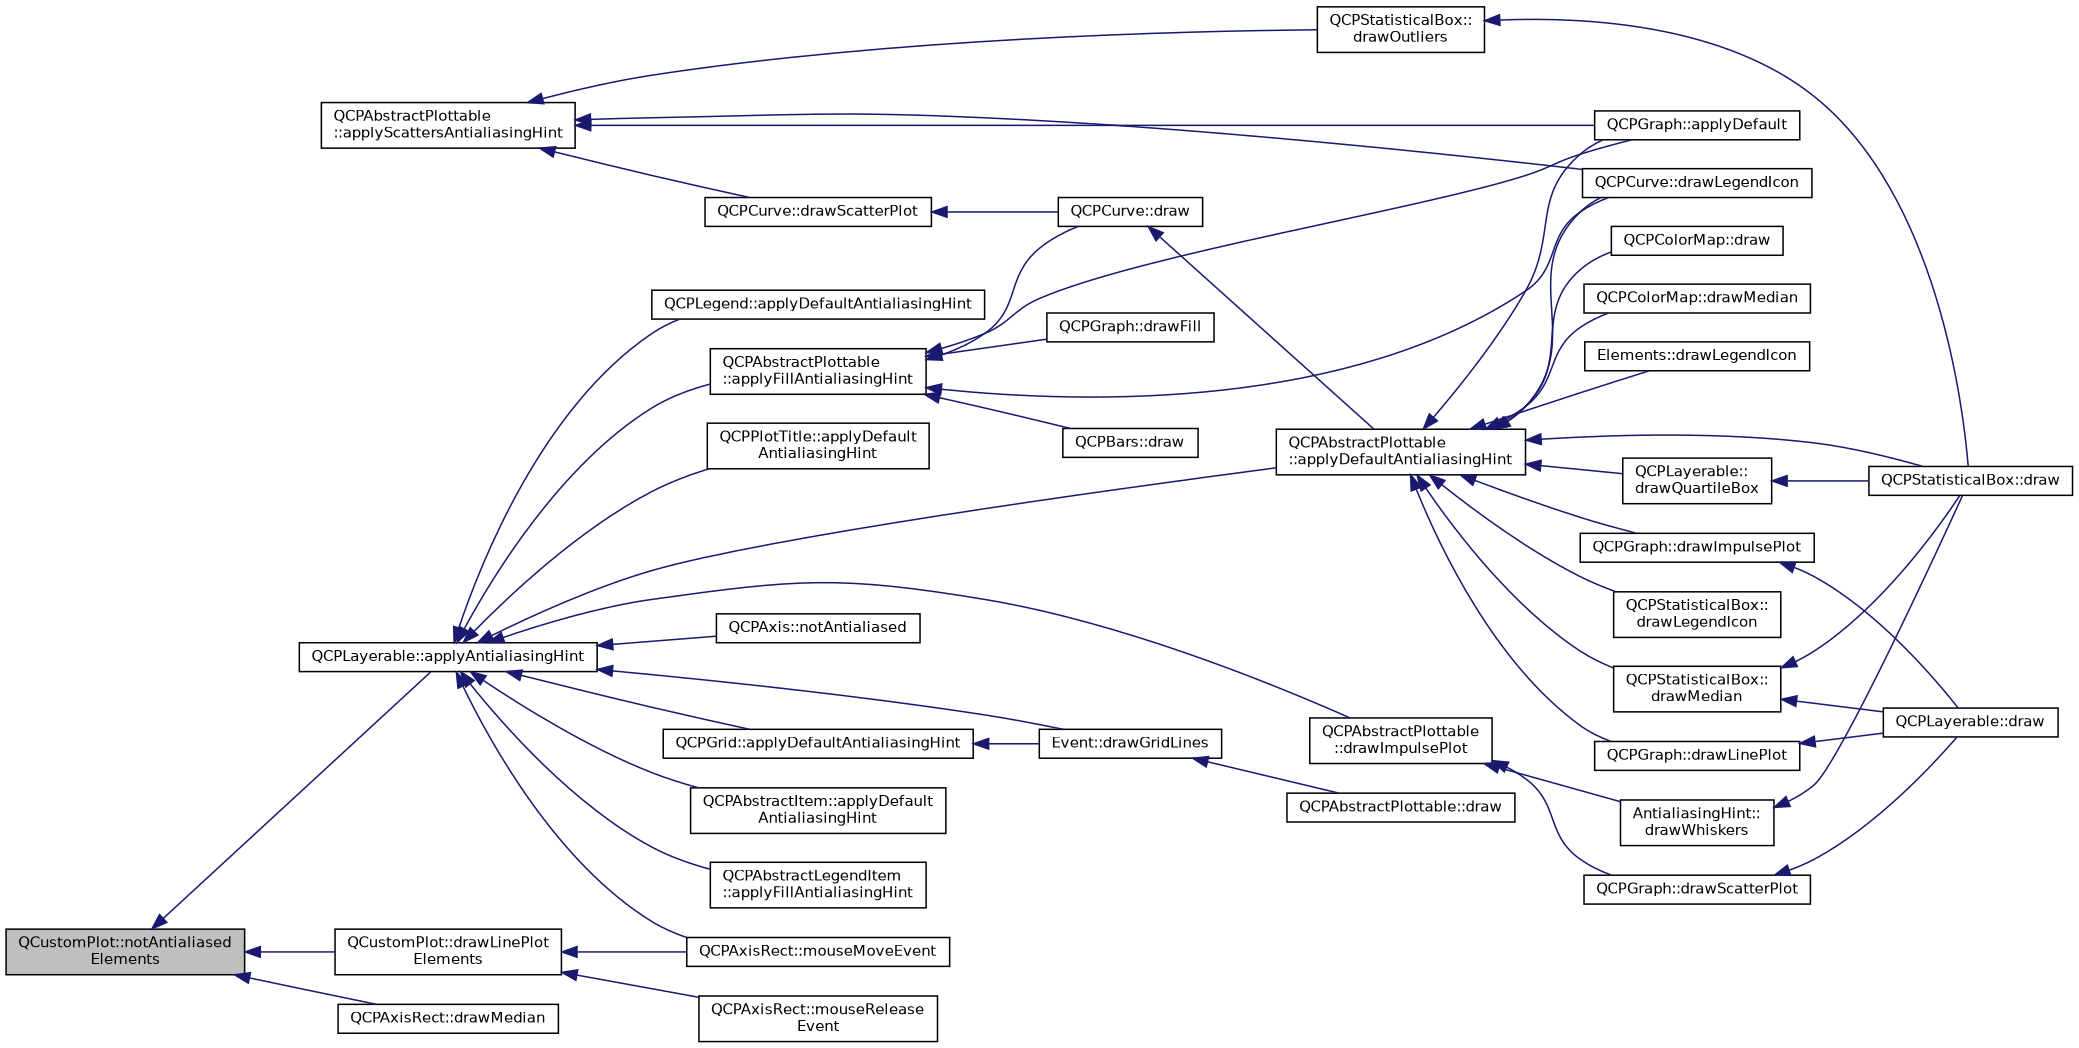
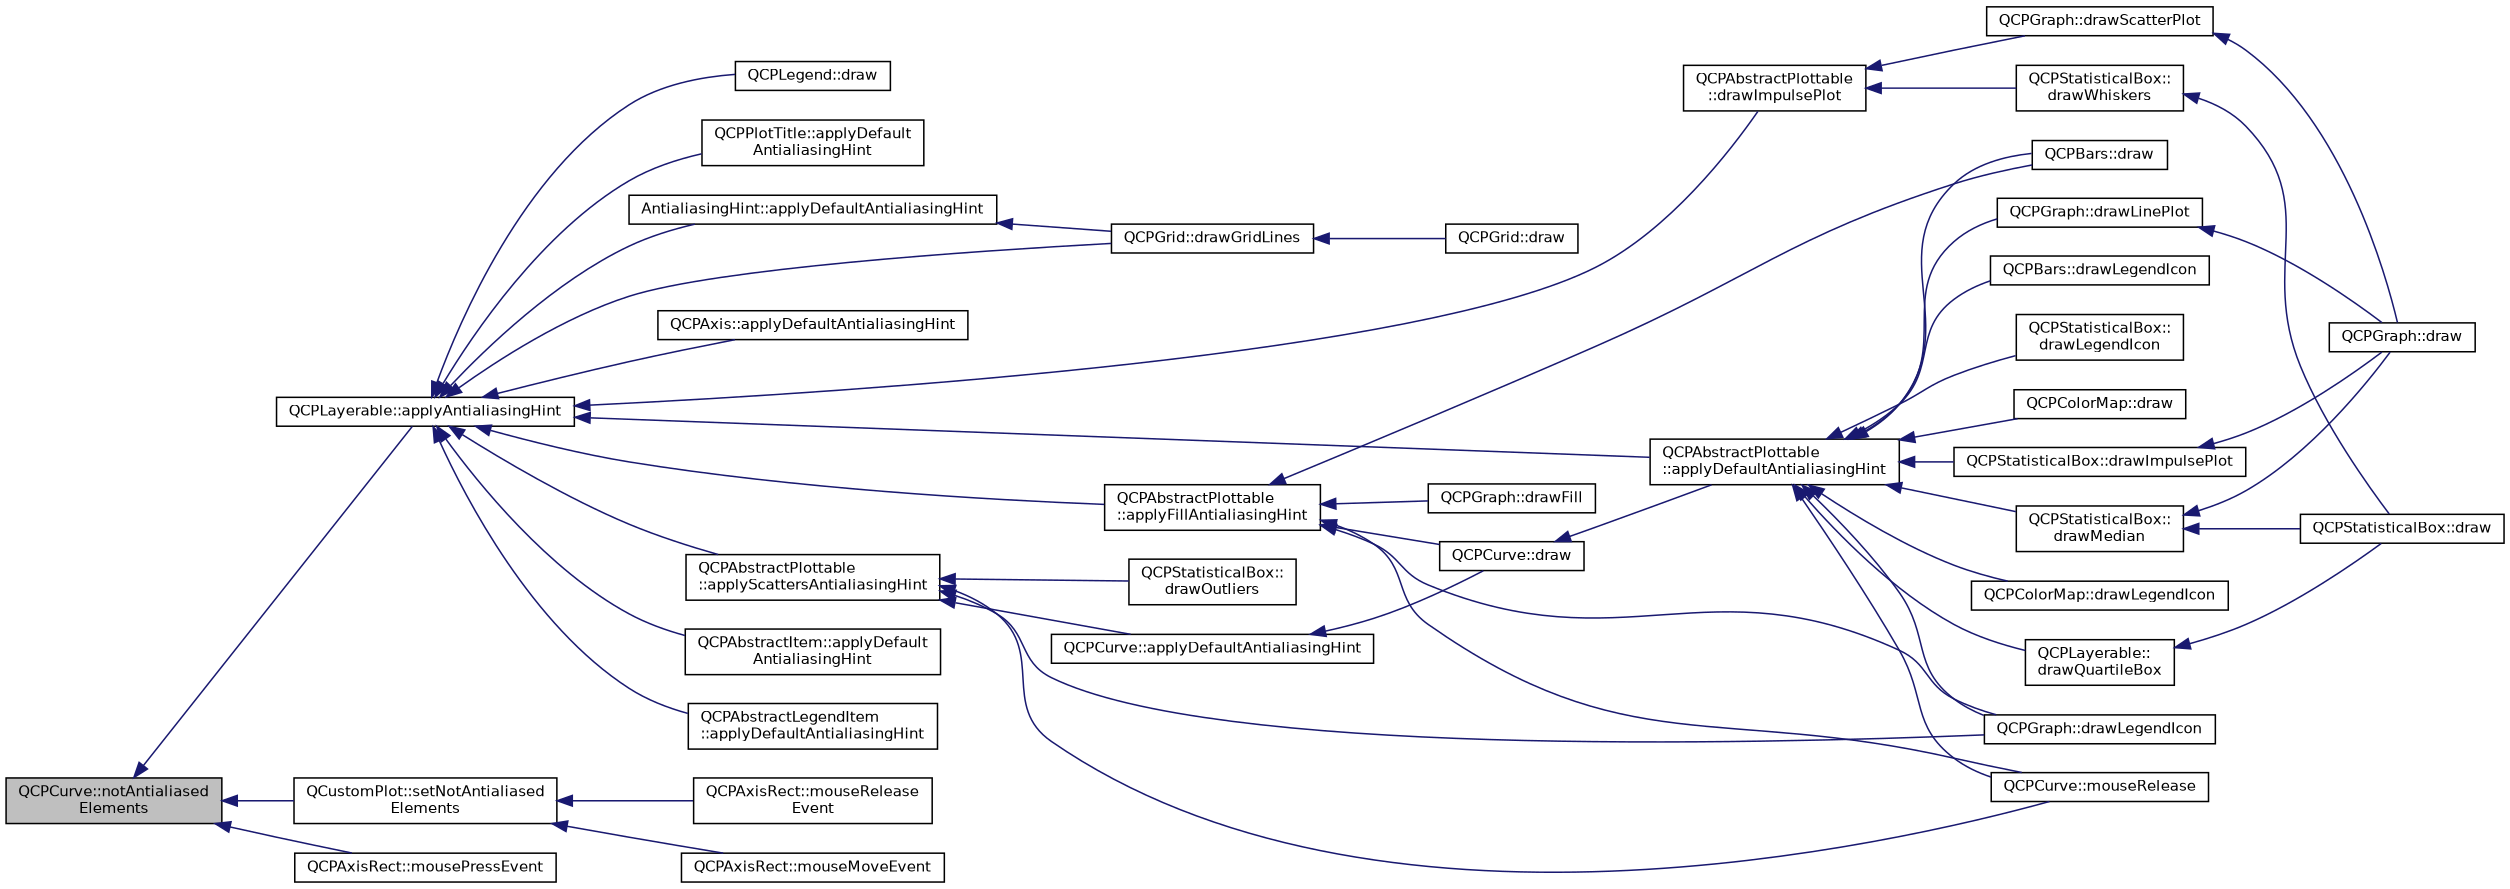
(1697, 125) -> (2100, 729)
(1843, 125) -> none
(1697, 183) -> (2100, 787)
(818, 212) -> (1213, 649)
(1697, 299) -> (2100, 596)
(818, 305) -> (813, 76)
(1697, 356) -> (2100, 270)
(1733, 437) -> (1922, 272)
(1697, 548) -> (2100, 462)
(818, 628) -> (813, 325)
(1971, 722) -> (2402, 337)
(818, 744) -> (813, 210)
(1130, 744) -> (1213, 239)
(1401, 808) -> (1512, 239)
(1697, 823) -> (2100, 88)
(554, 831) -> (586, 504)
(818, 885) -> (813, 726)
(125, 952) -> (114, 801)
(448, 952) -> (425, 801)
(448, 1019) -> (425, 868)
